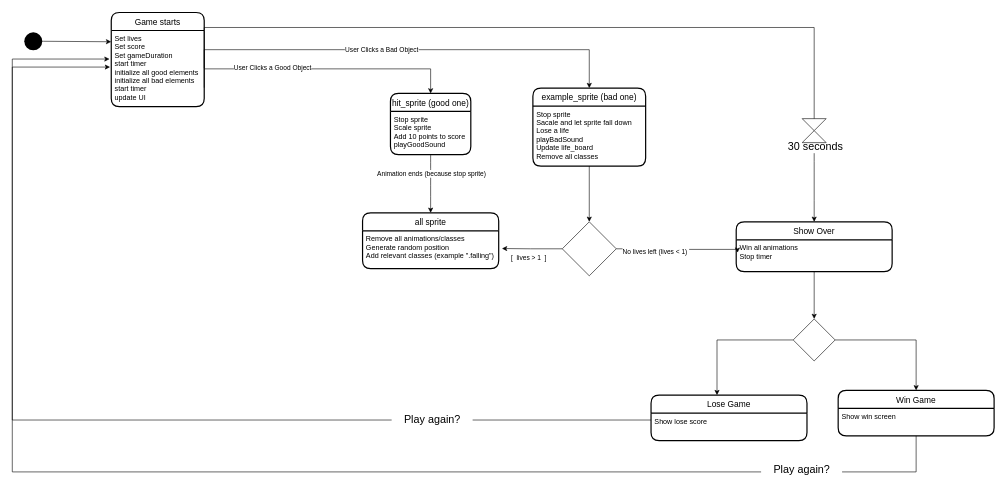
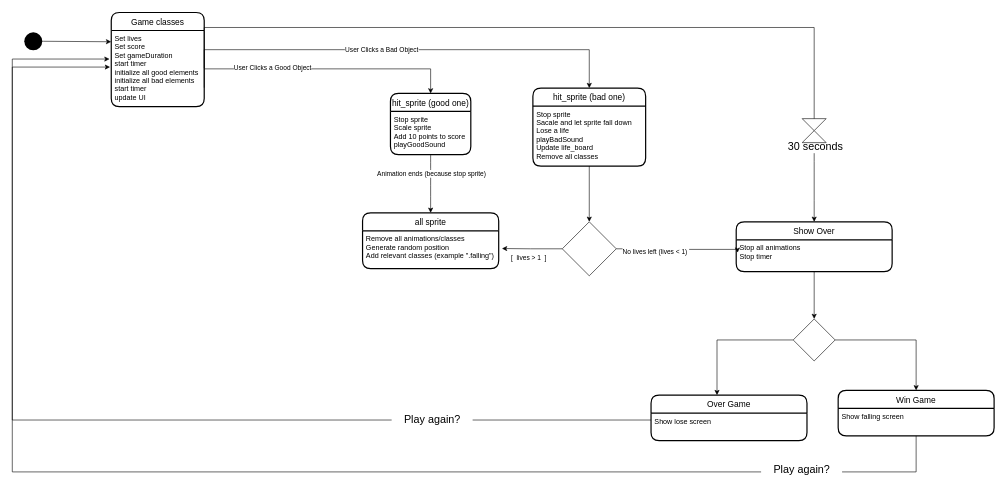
(158, 22) -> (158, 22)
(589, 97) -> (589, 97)
(770, 248) -> (772, 248)
(729, 405) -> (729, 405)
(869, 416) -> (875, 416)
(682, 421) -> (684, 421)
